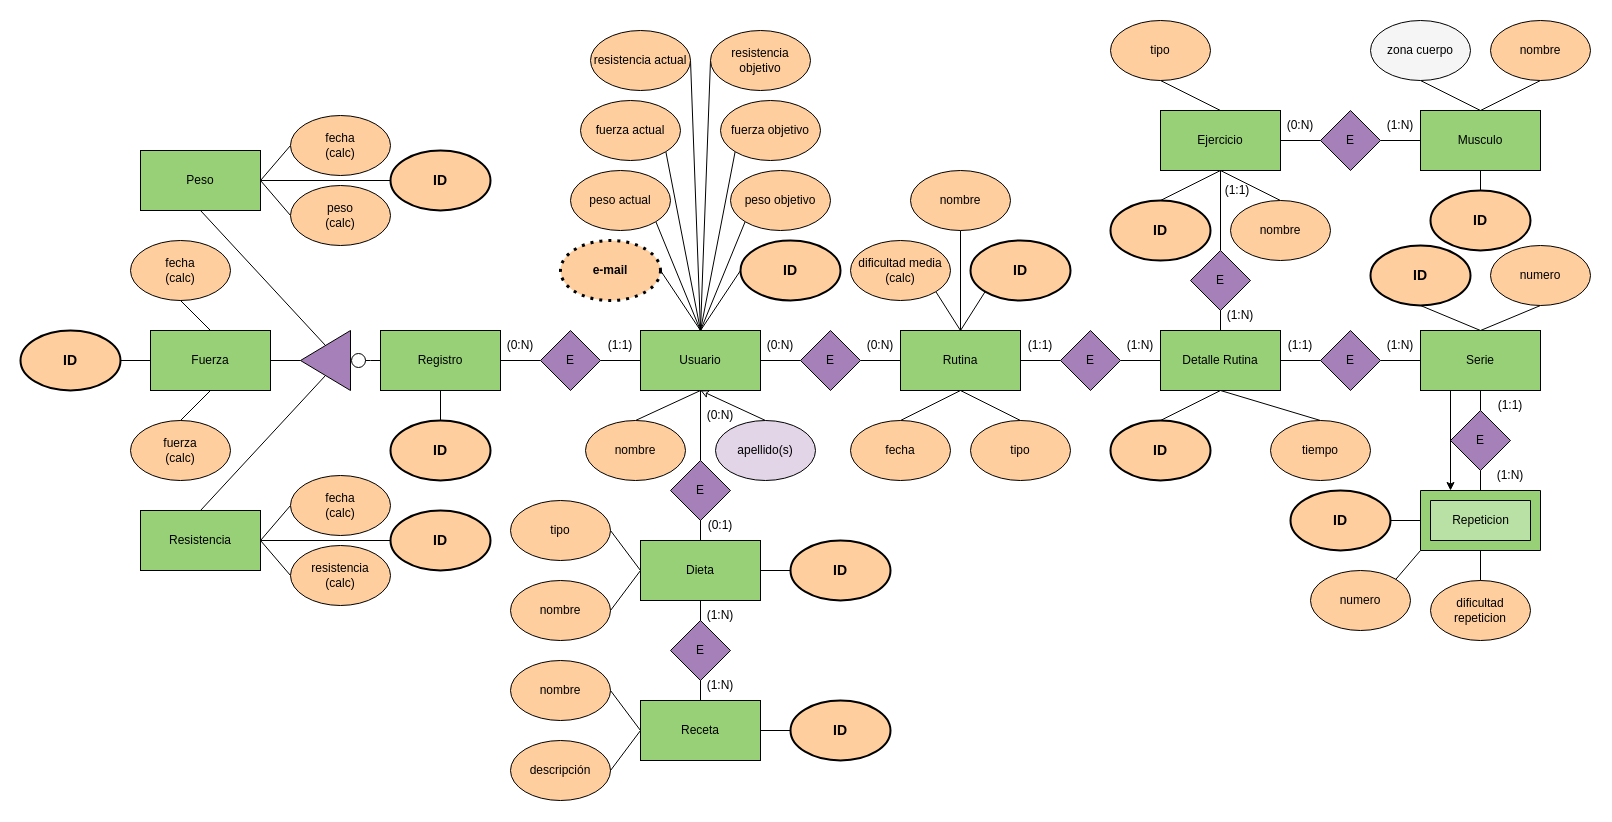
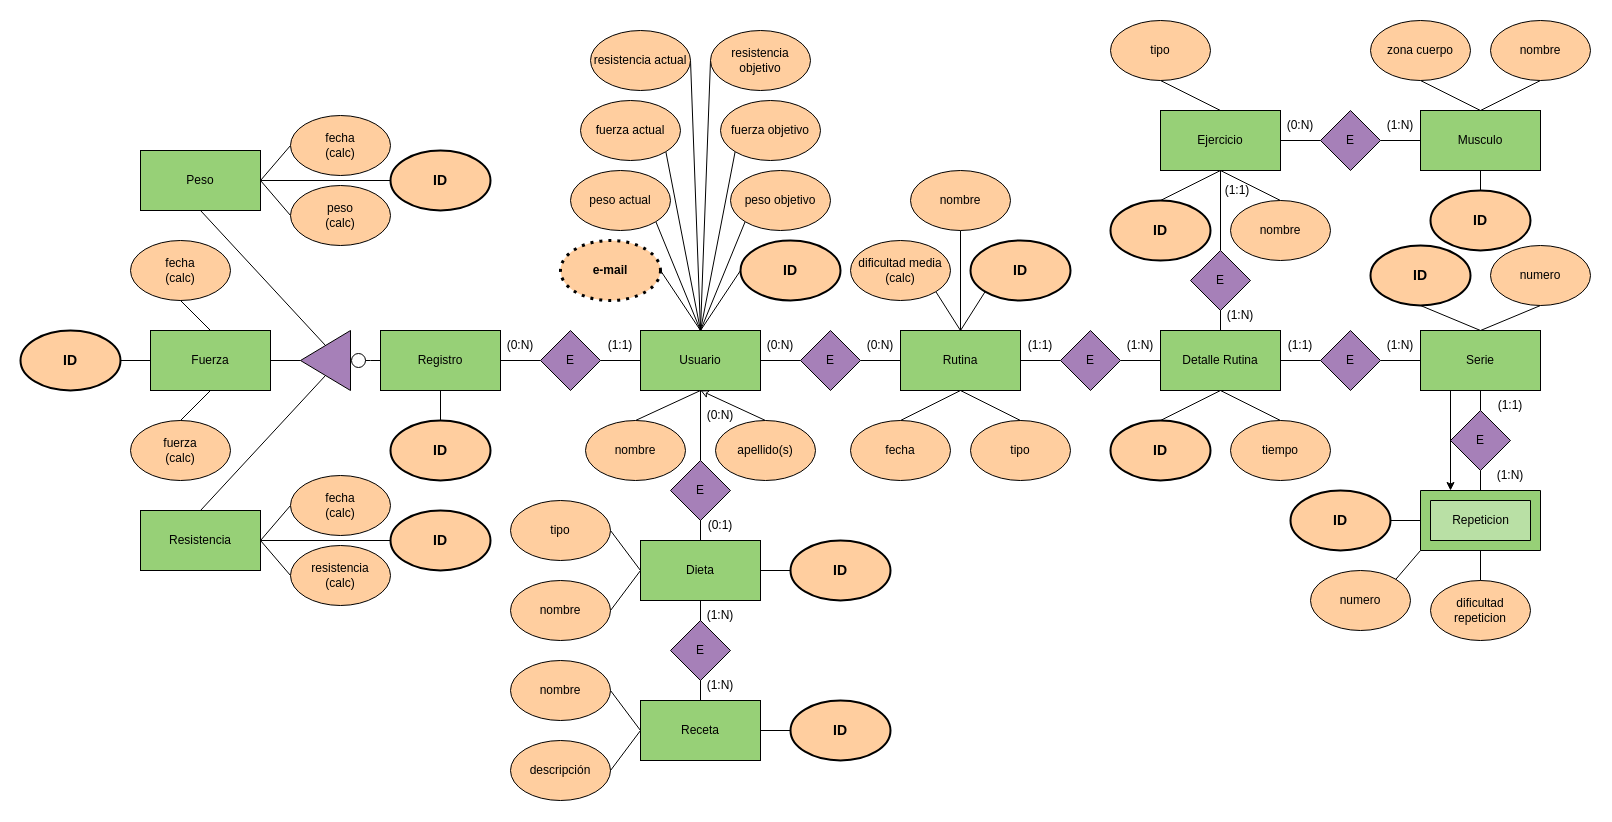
(1421, 51) -> (1421, 51)
(766, 451) -> (766, 451)
(1321, 451) -> (1281, 451)
